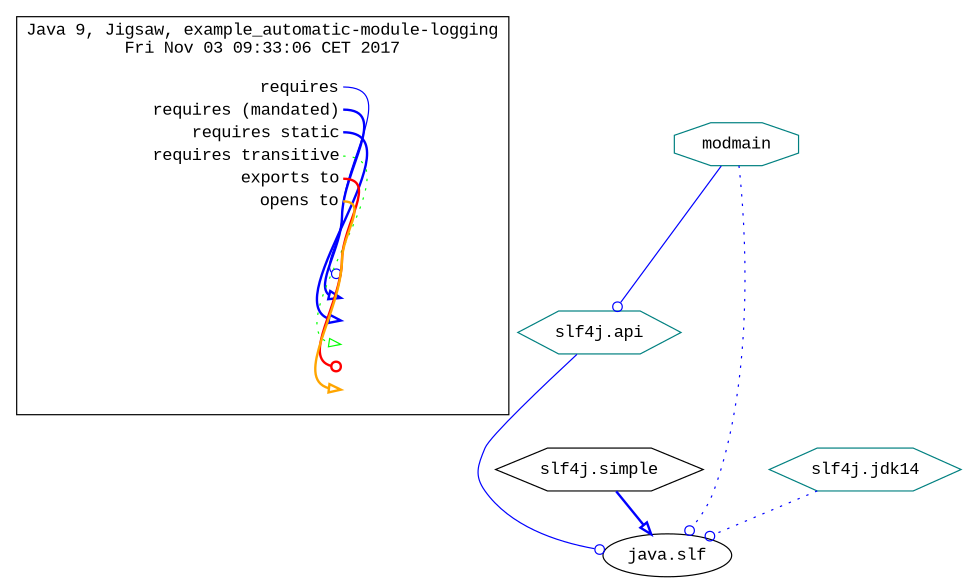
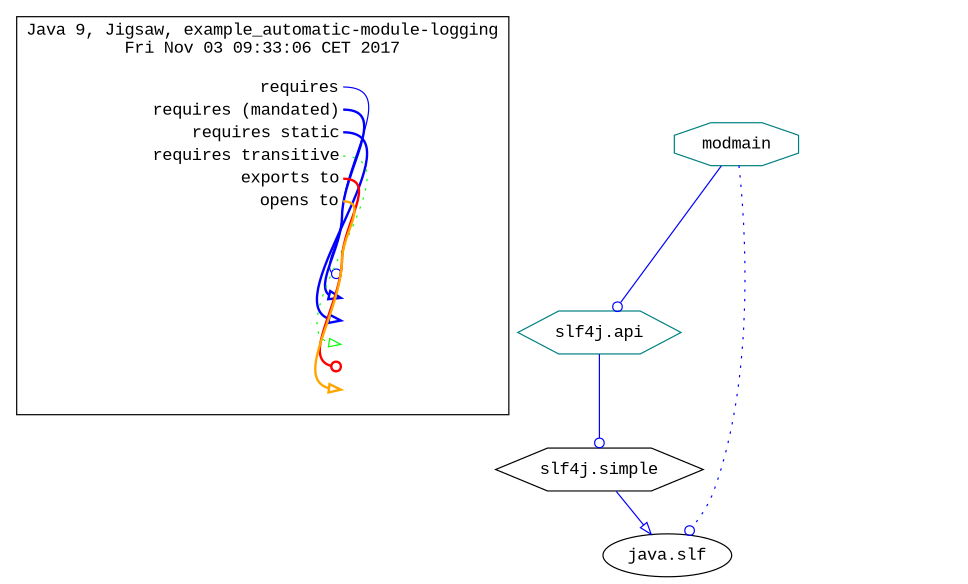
(479, 467) -> (599, 396)
(865, 470) -> none
(630, 508) -> (630, 508)
